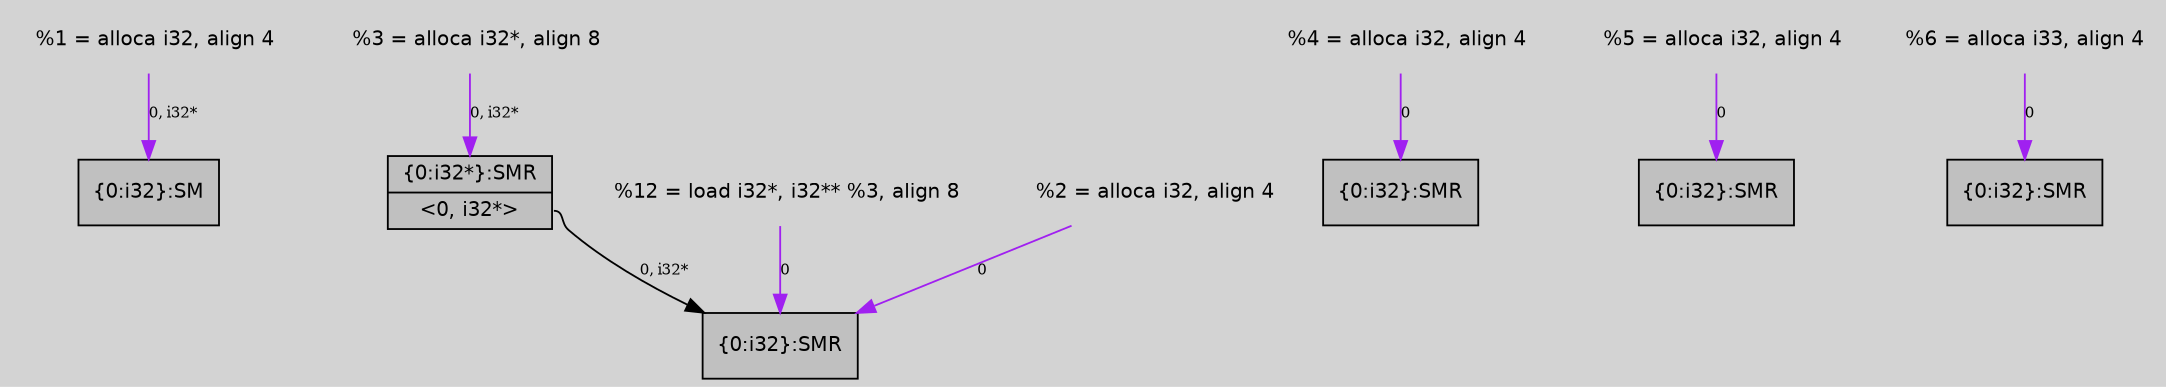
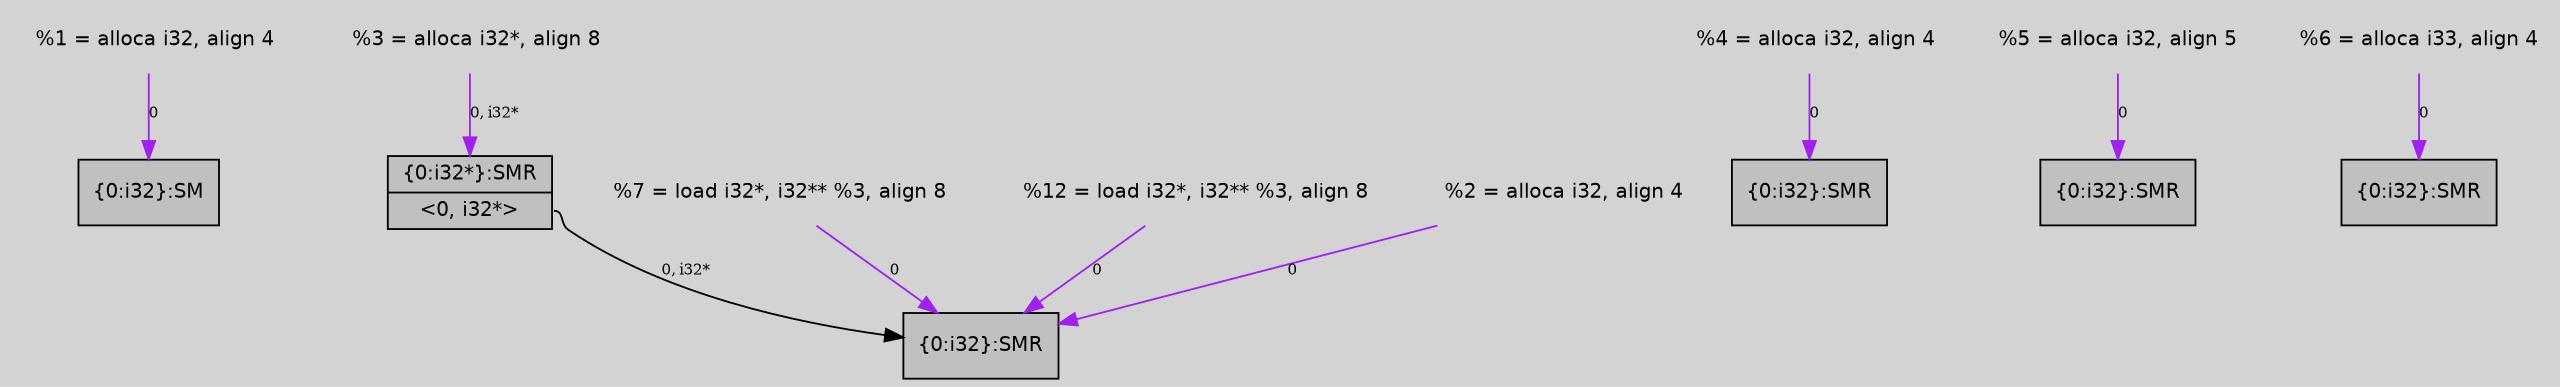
(1716, 40) -> (2118, 40)
(173, 114) -> (154, 114)
none -> (773, 193)
